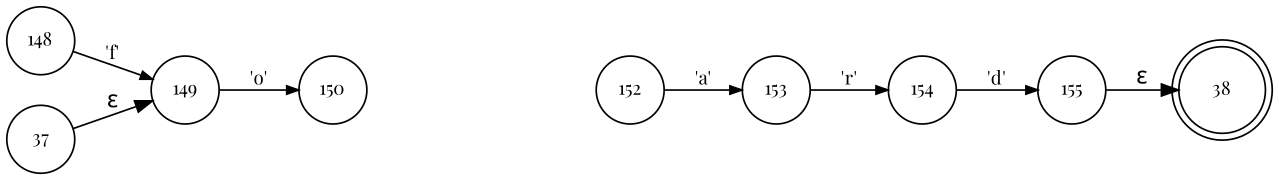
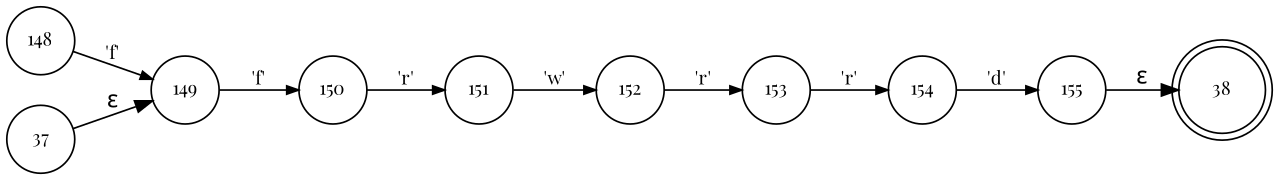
(259, 80) -> (259, 80)
(703, 80) -> (703, 80)
none -> (479, 90)
